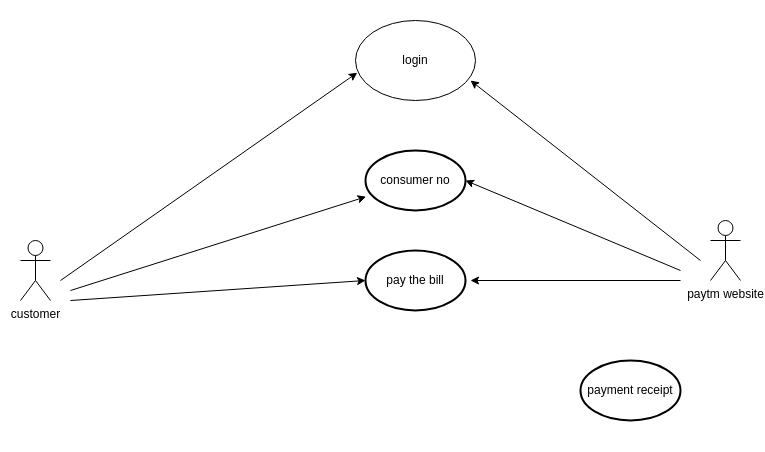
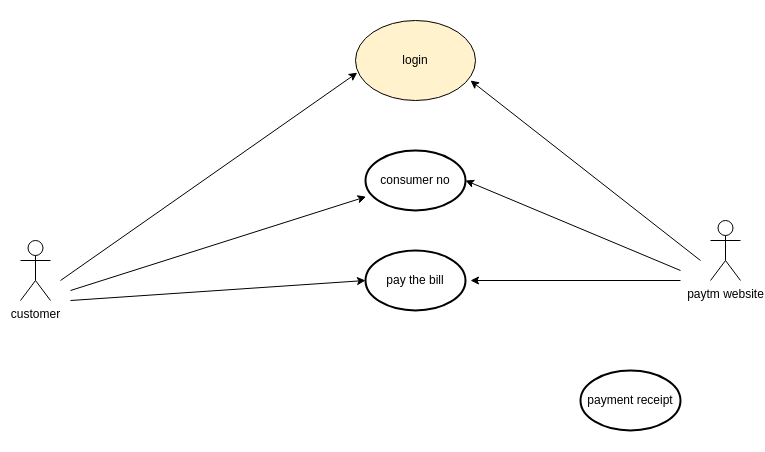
(416, 61) -> (416, 61)
(631, 391) -> (631, 401)
